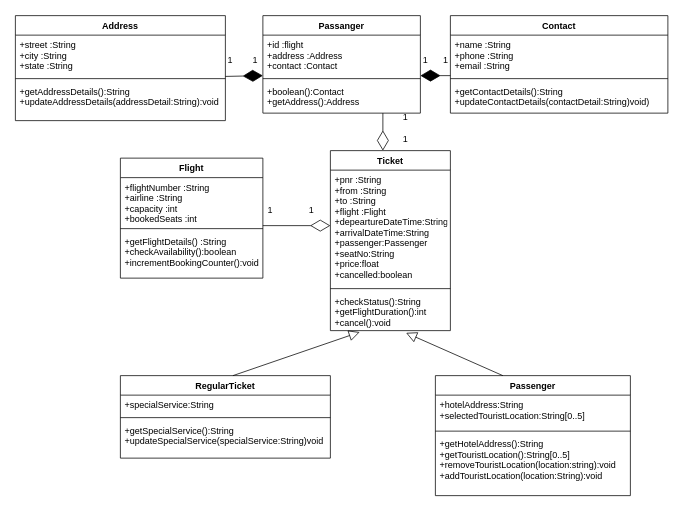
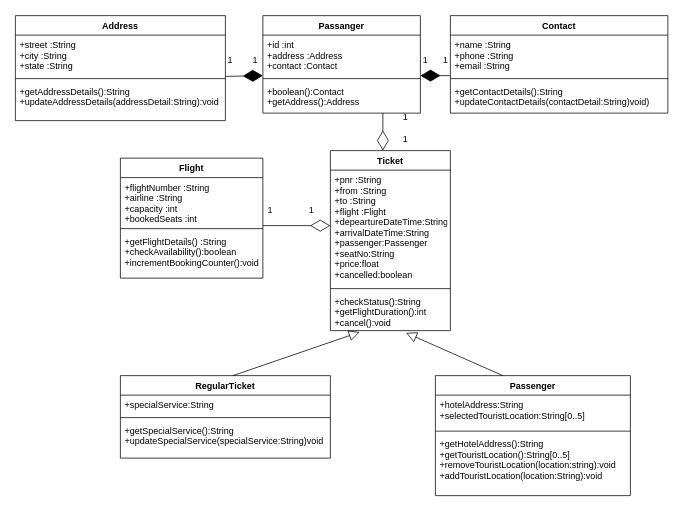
(289, 45) -> (282, 45)
